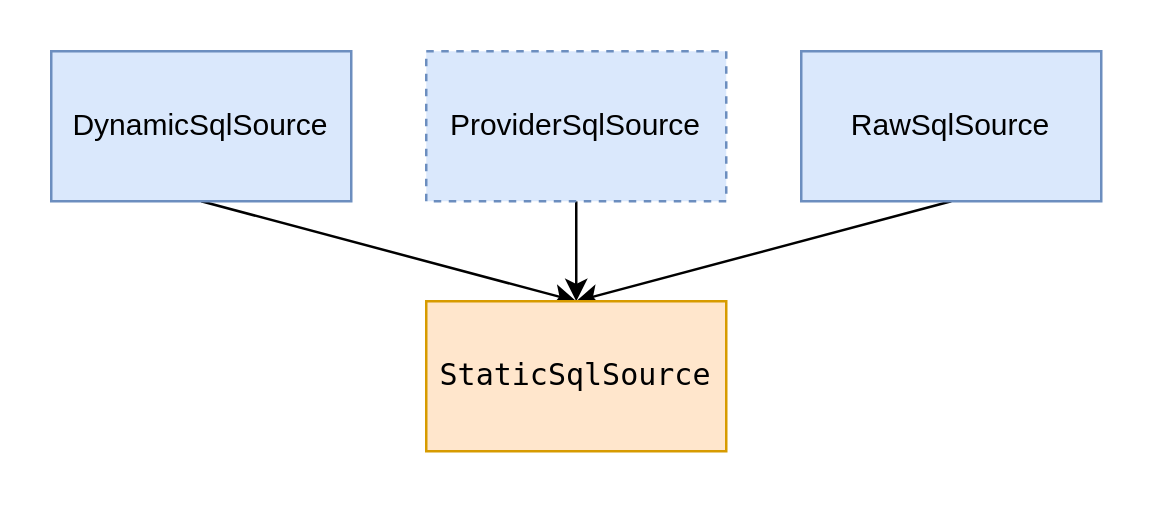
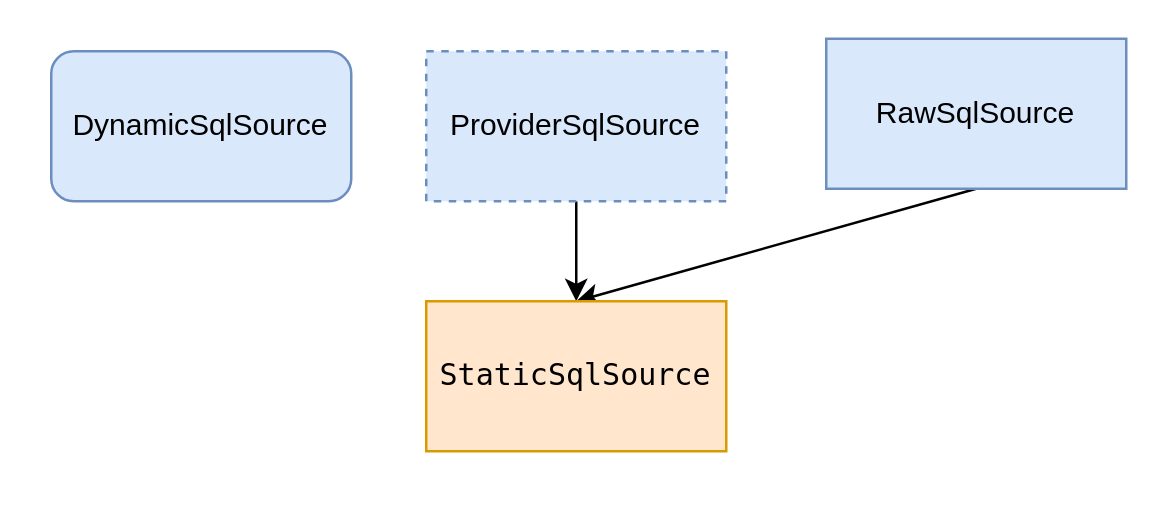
(201, 126) -> (201, 126)
(951, 126) -> (976, 114)
(382, 249) -> none
